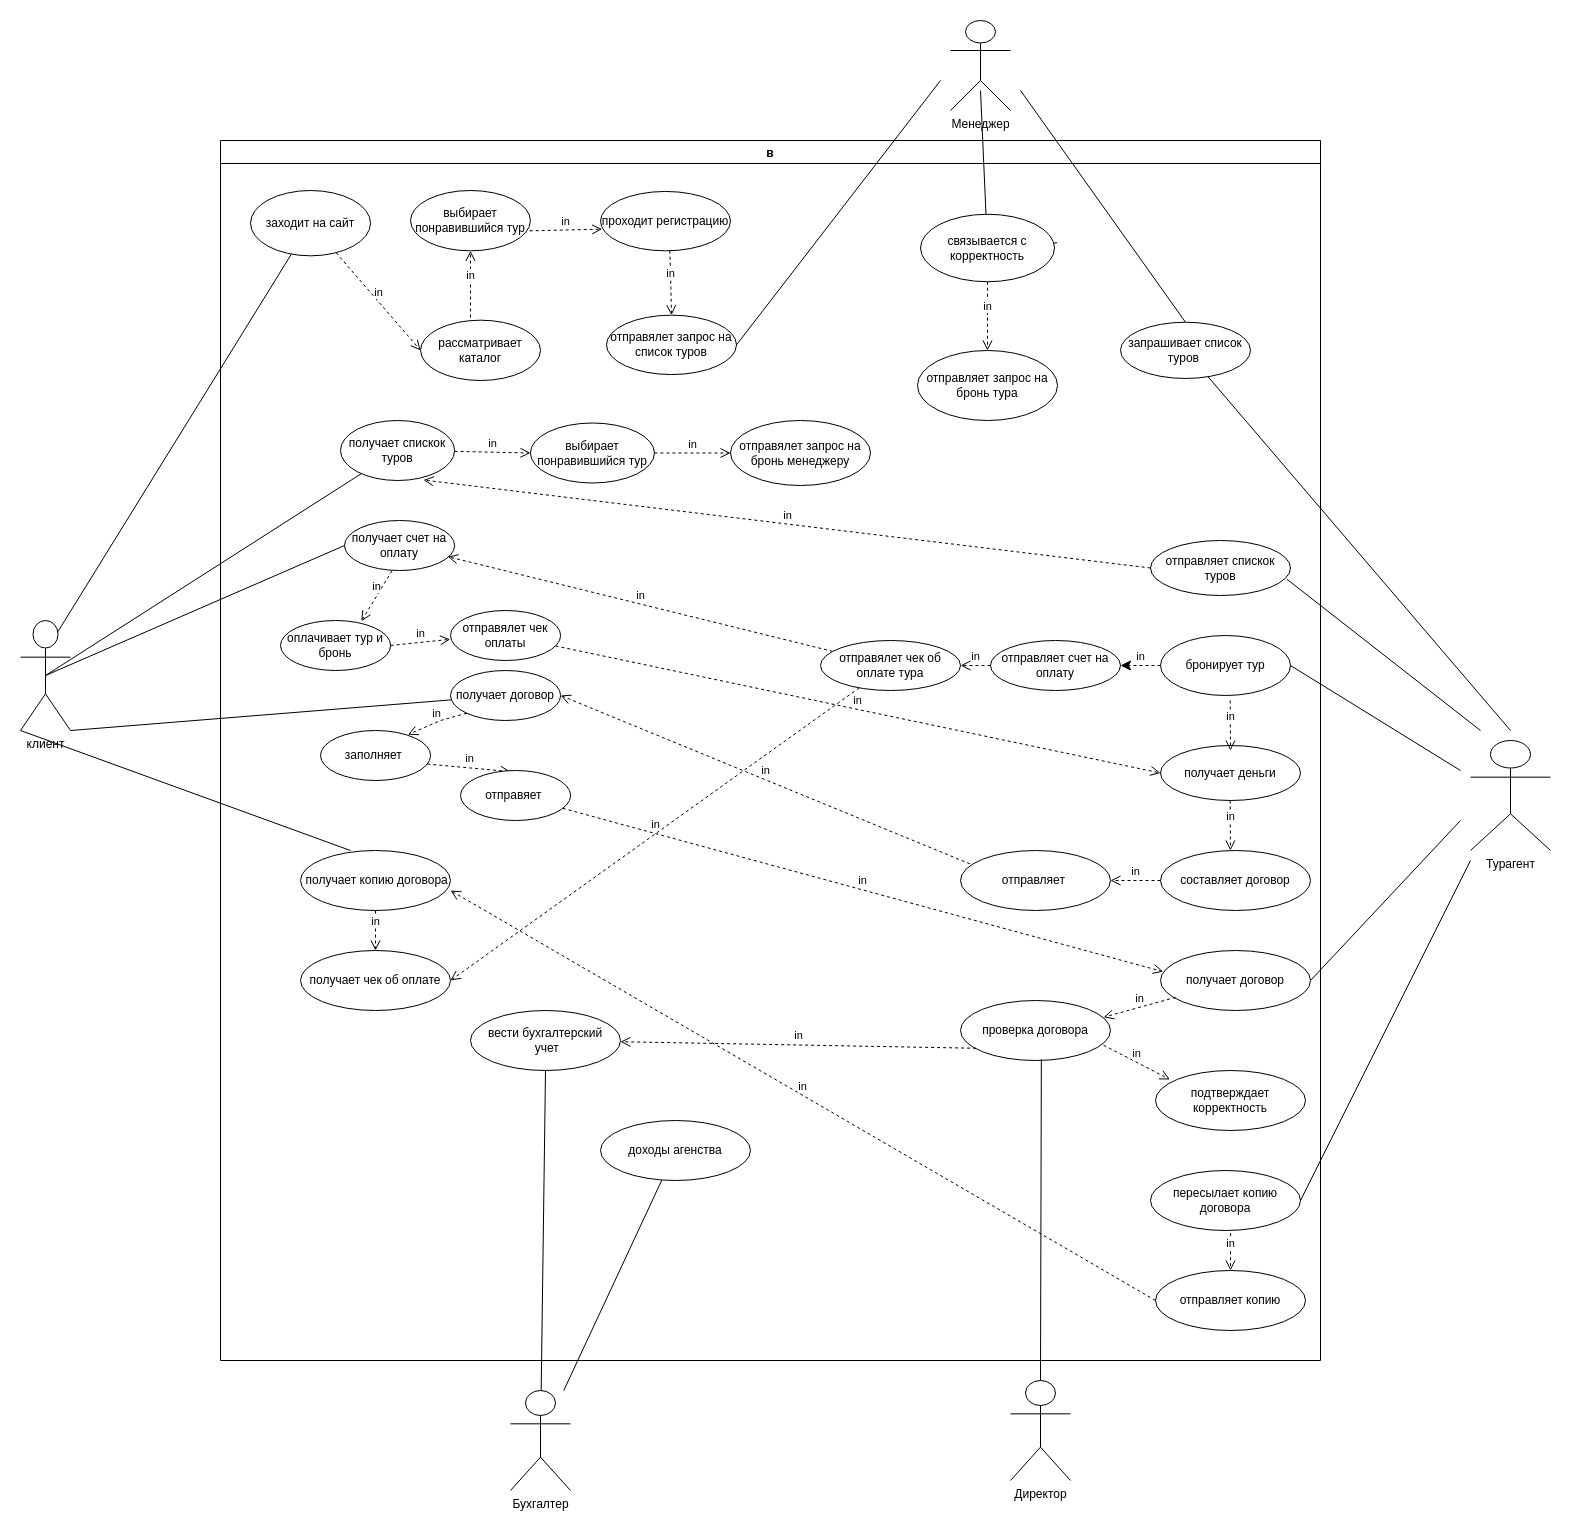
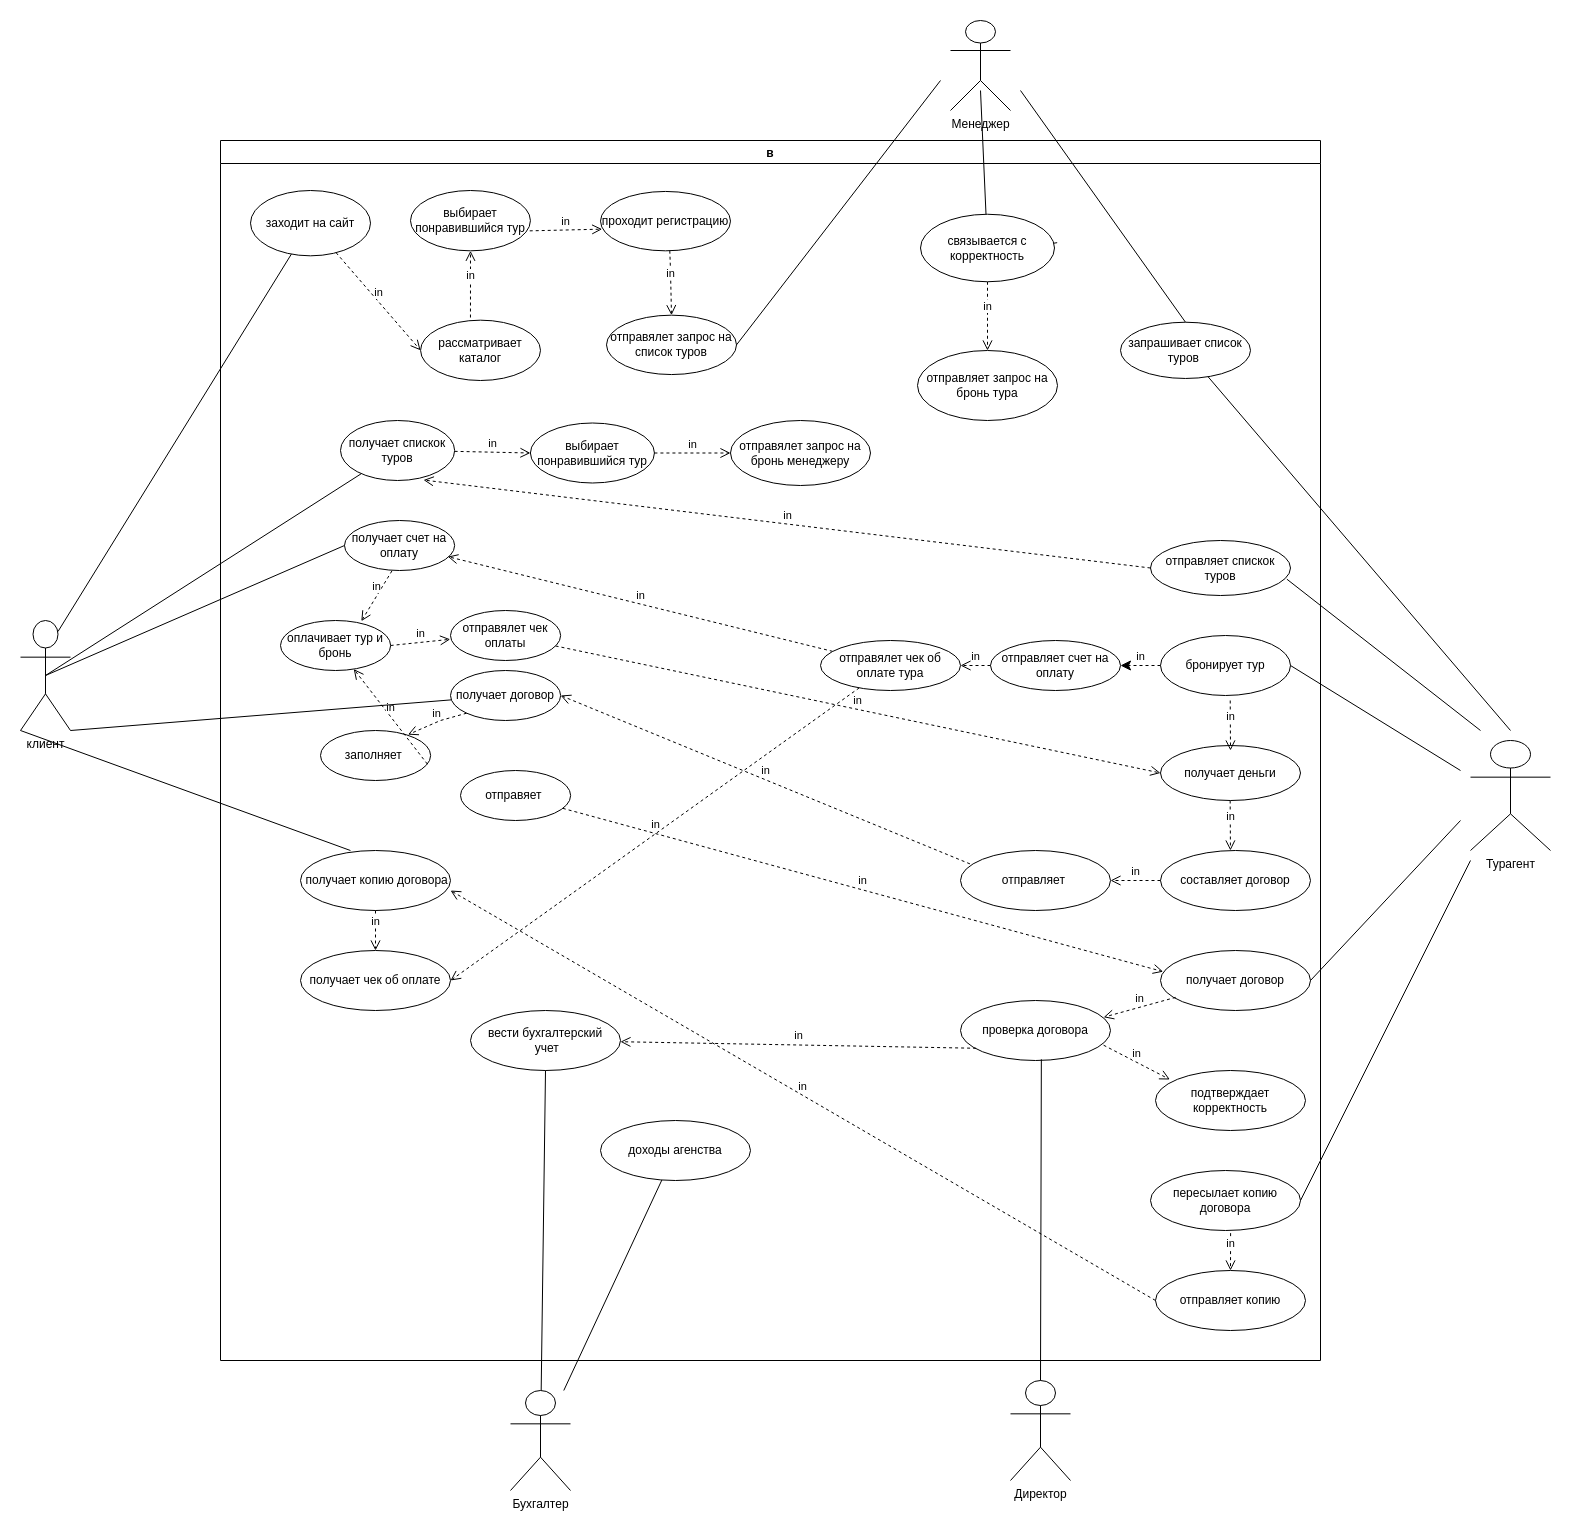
(467, 768) -> (392, 718)
